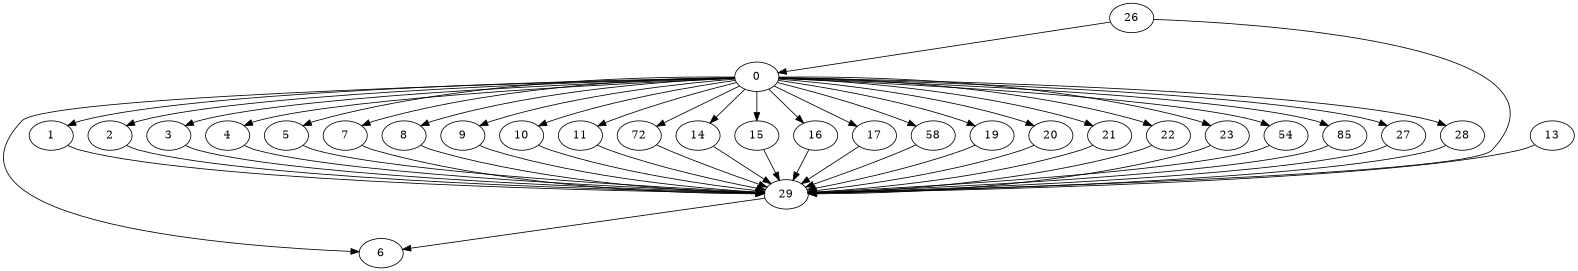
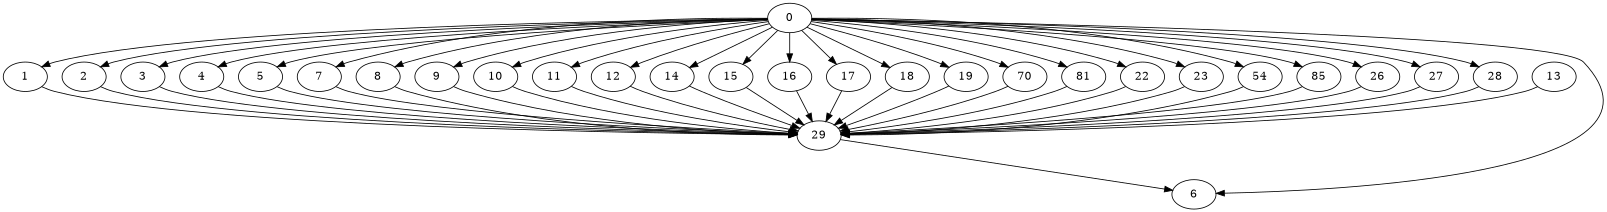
(948, 47) -> (1219, 43)
(639, 136) -> (613, 77)
(933, 136) -> (907, 77)
(1051, 136) -> (1025, 77)
(1110, 136) -> (1084, 77)
